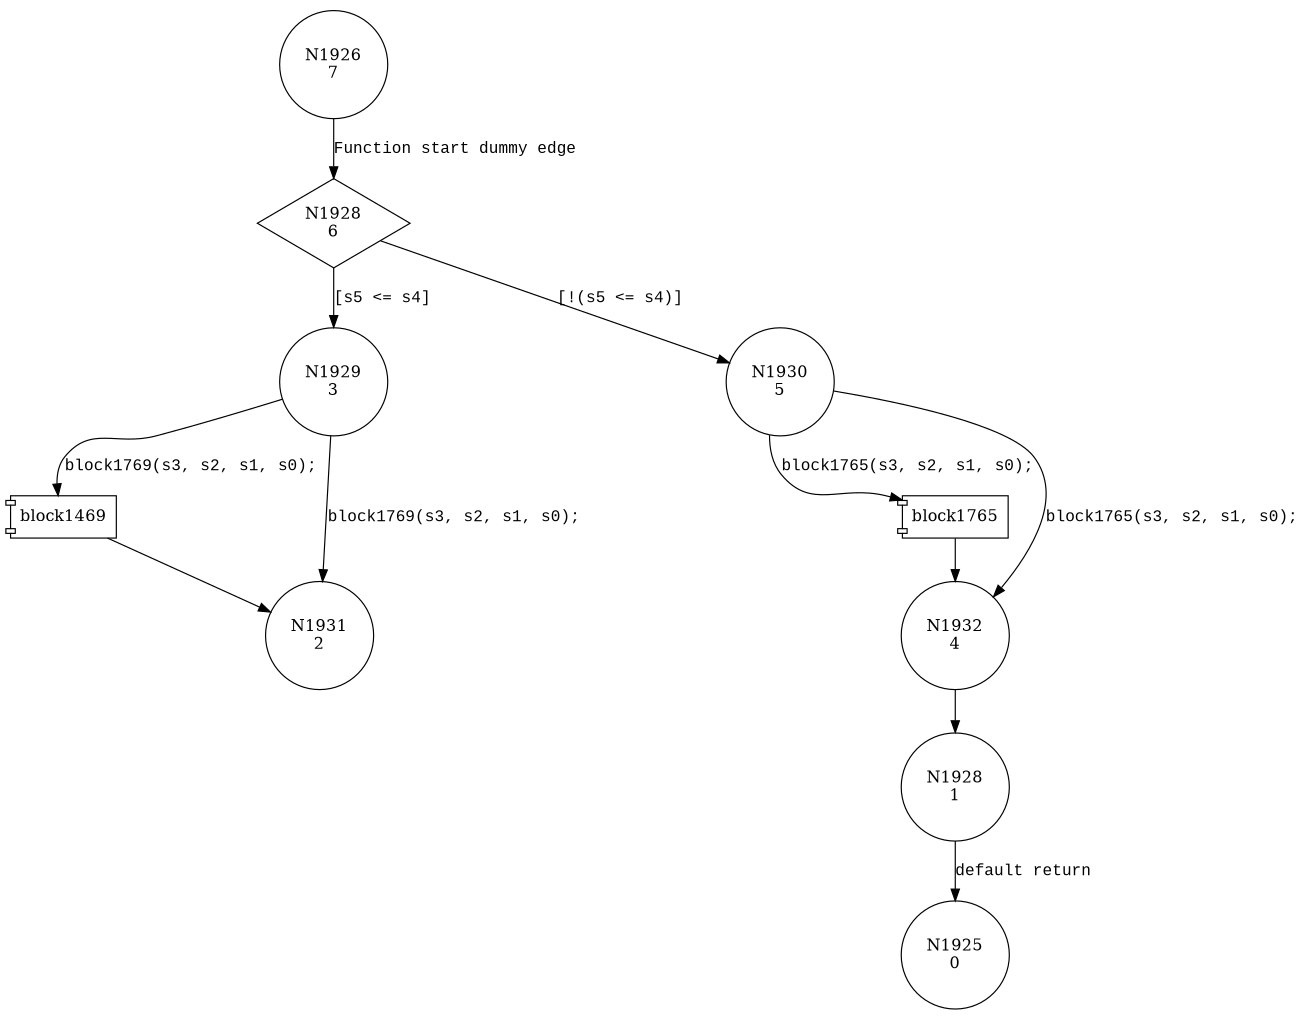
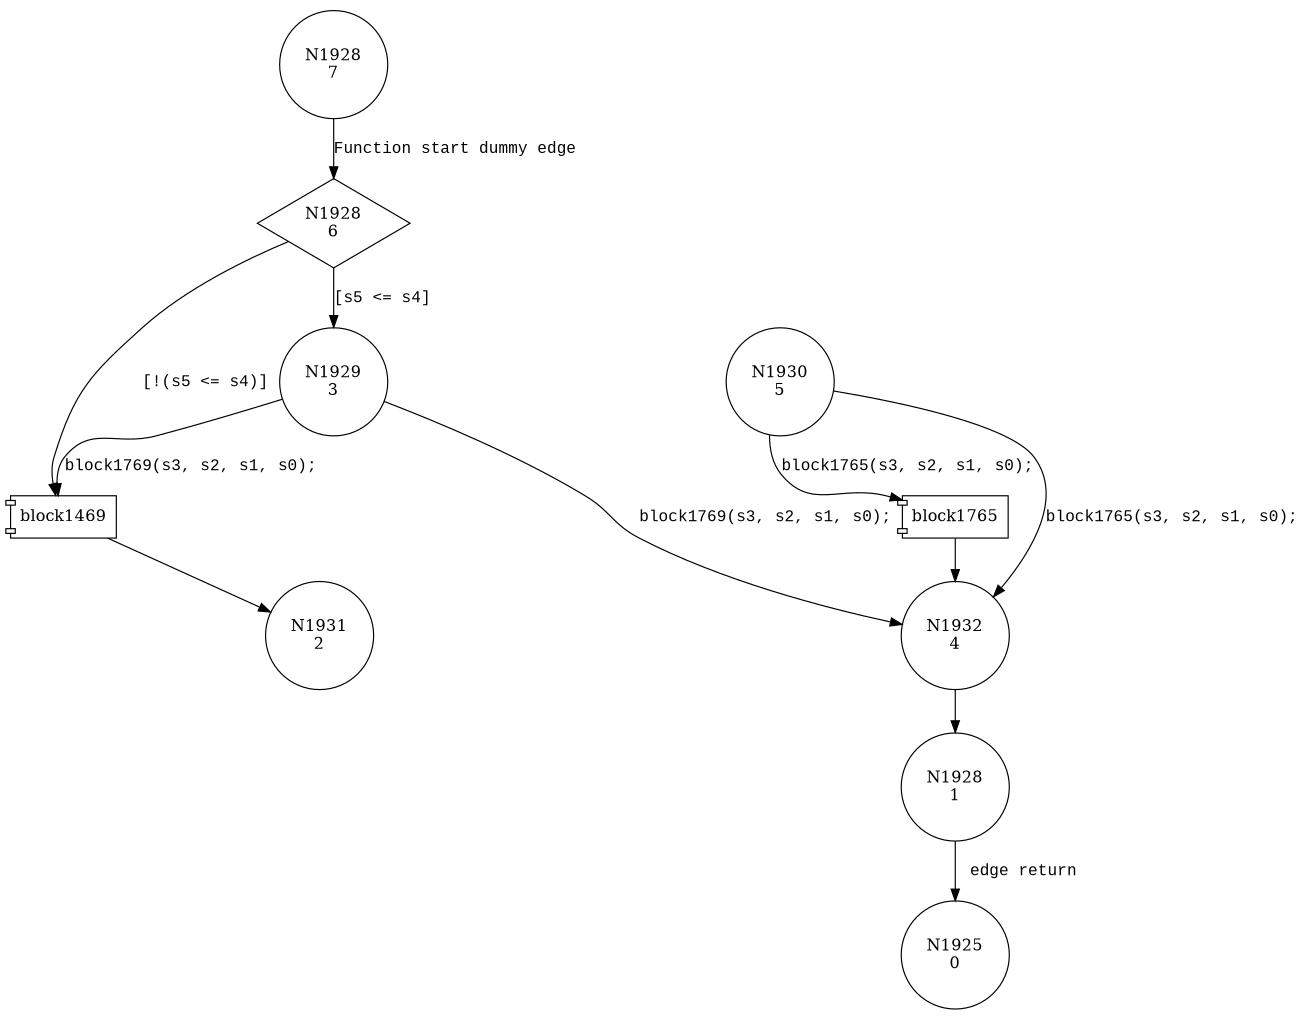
(334, 65) -> (334, 65)
(549, 300) -> (136, 333)
(327, 503) -> (628, 531)
(1023, 871) -> (1023, 871)
